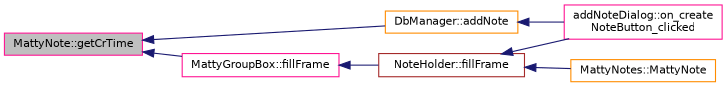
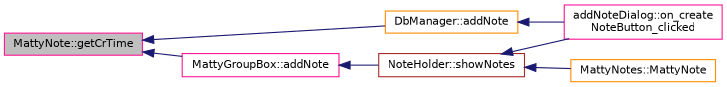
(261, 65) -> (261, 65)
(452, 65) -> (452, 65)
